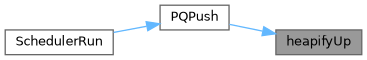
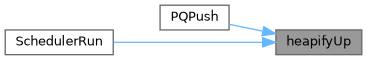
(130, 29) -> (188, 42)
